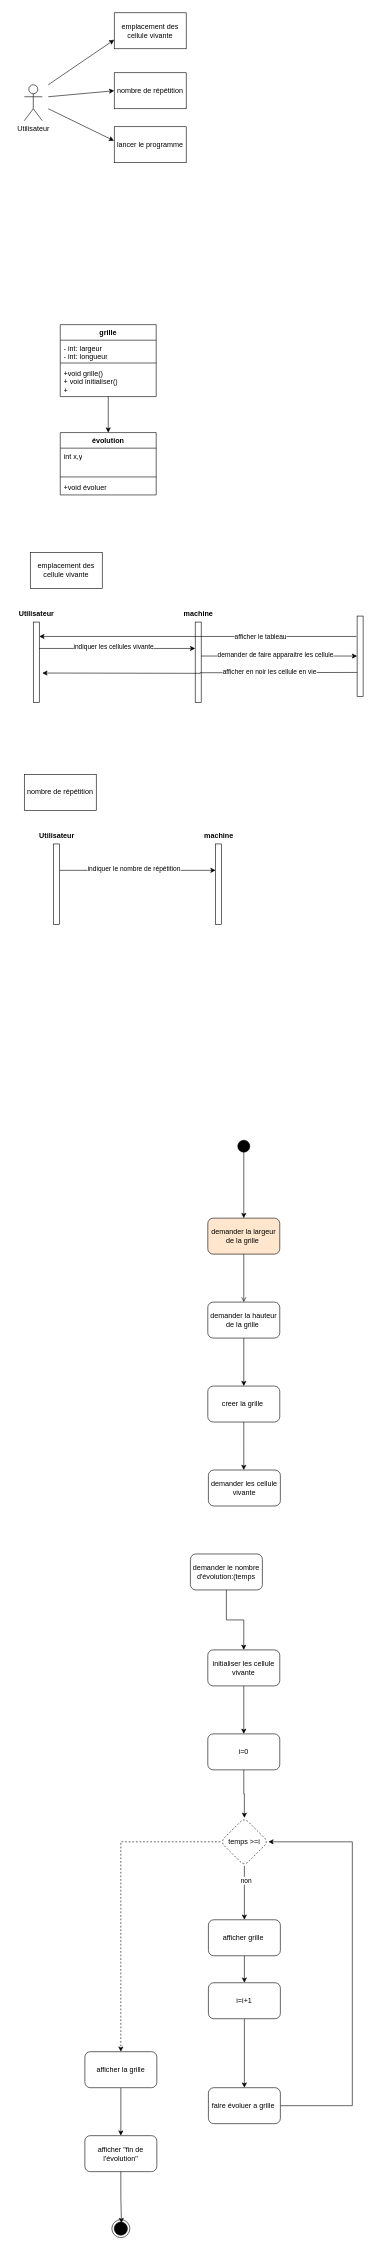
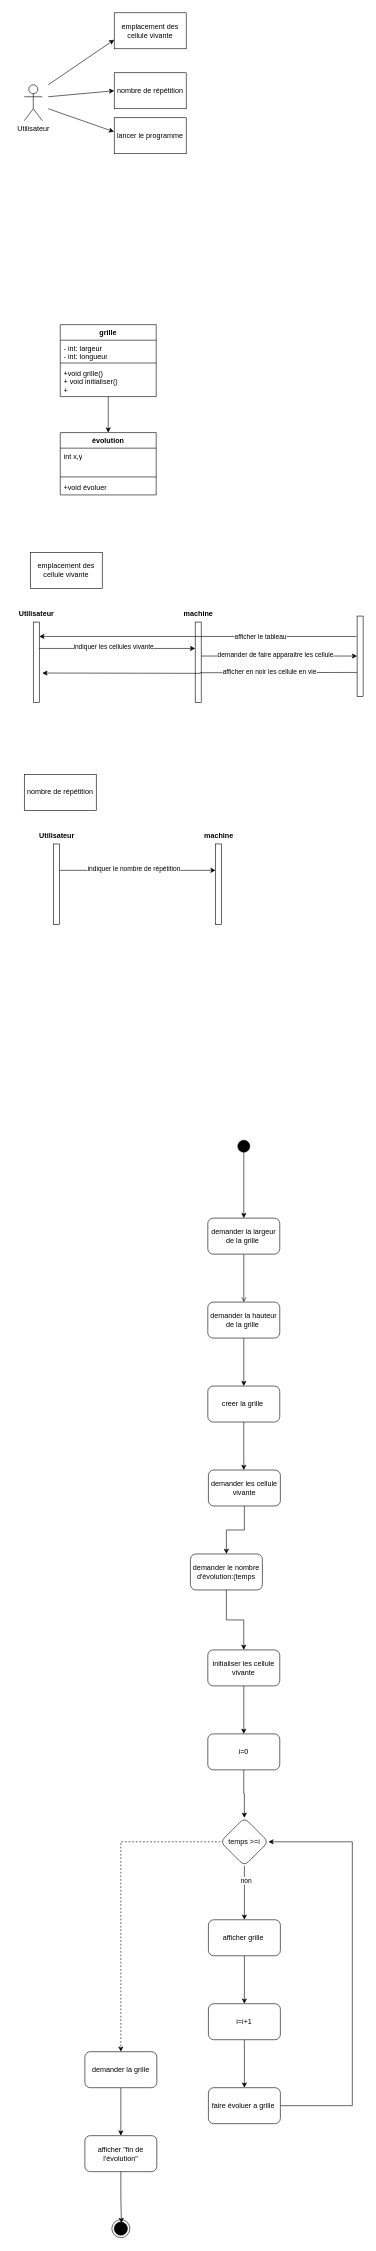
(150, 144) -> (150, 135)
(244, 1236) -> (244, 1236)
none -> (245, 1519)
(245, 1842) -> (245, 1842)
(245, 2001) -> (245, 2022)
(121, 2070) -> (121, 2070)
